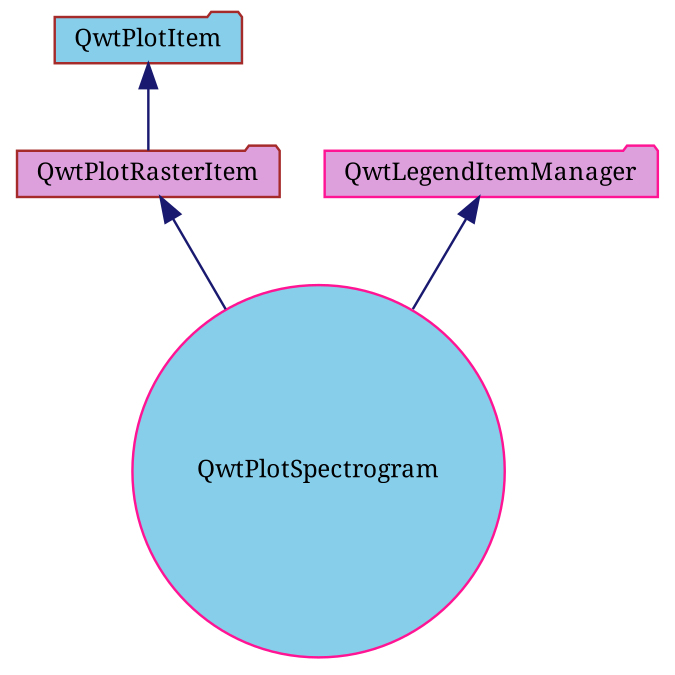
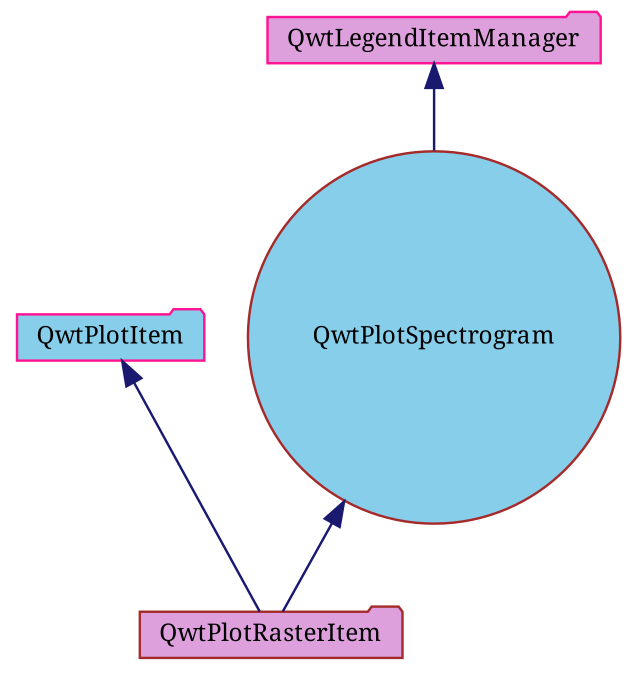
(148, 40) -> (111, 337)
(199, 264) -> (307, 567)
(319, 471) -> (434, 337)
